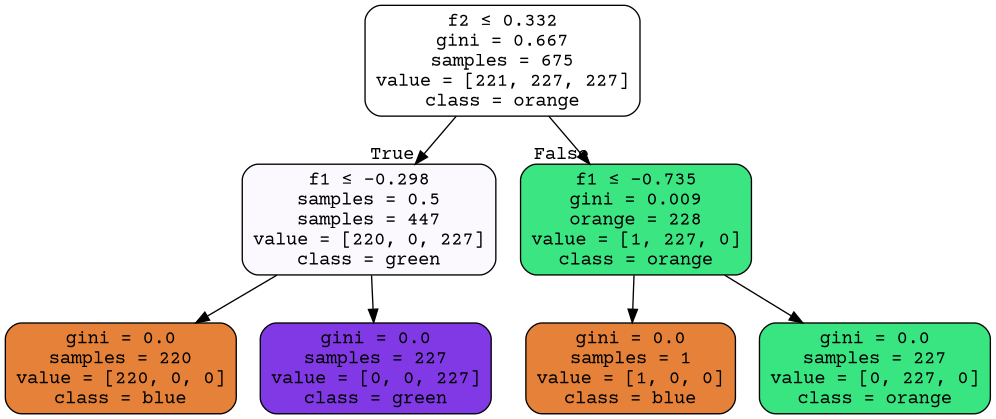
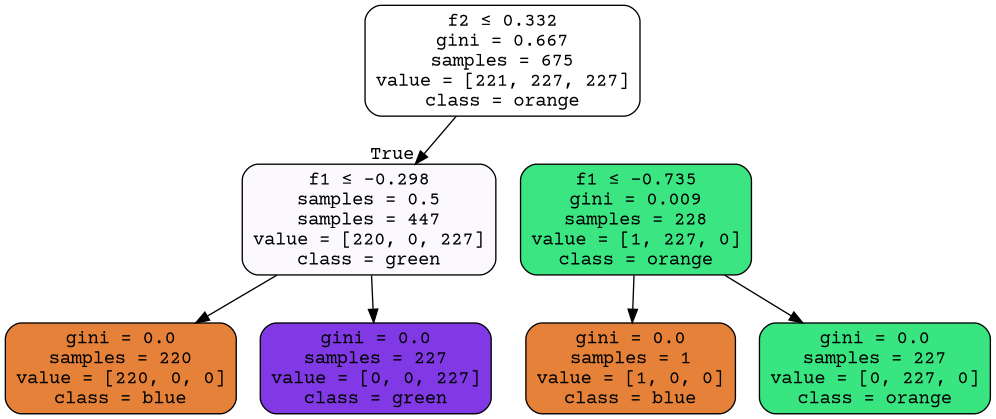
(565, 135) -> none
(636, 219) -> (636, 219)
